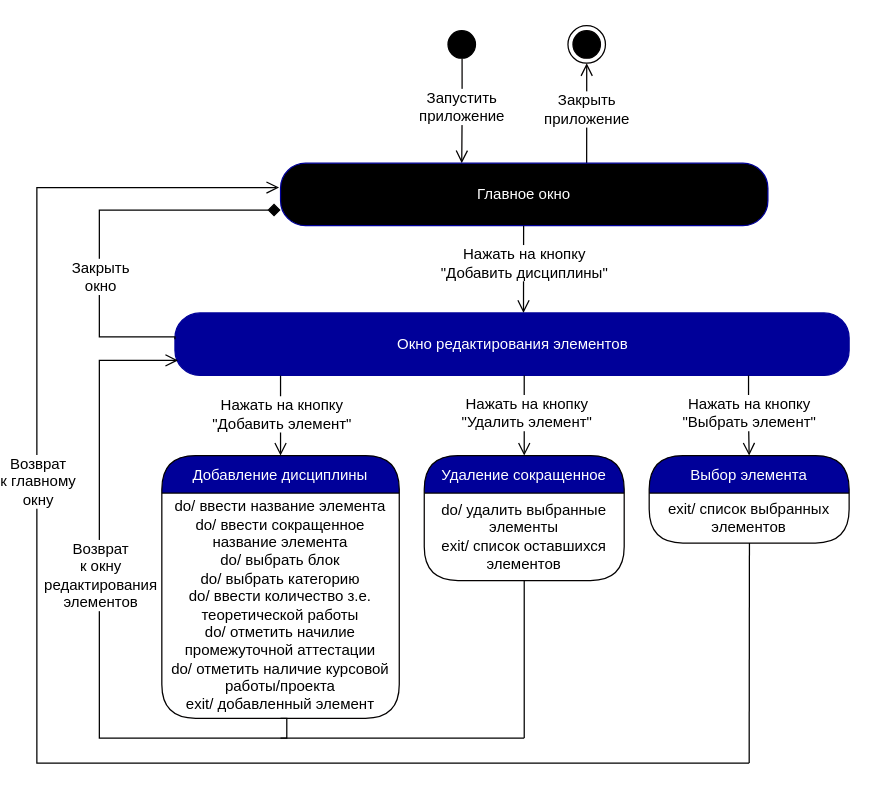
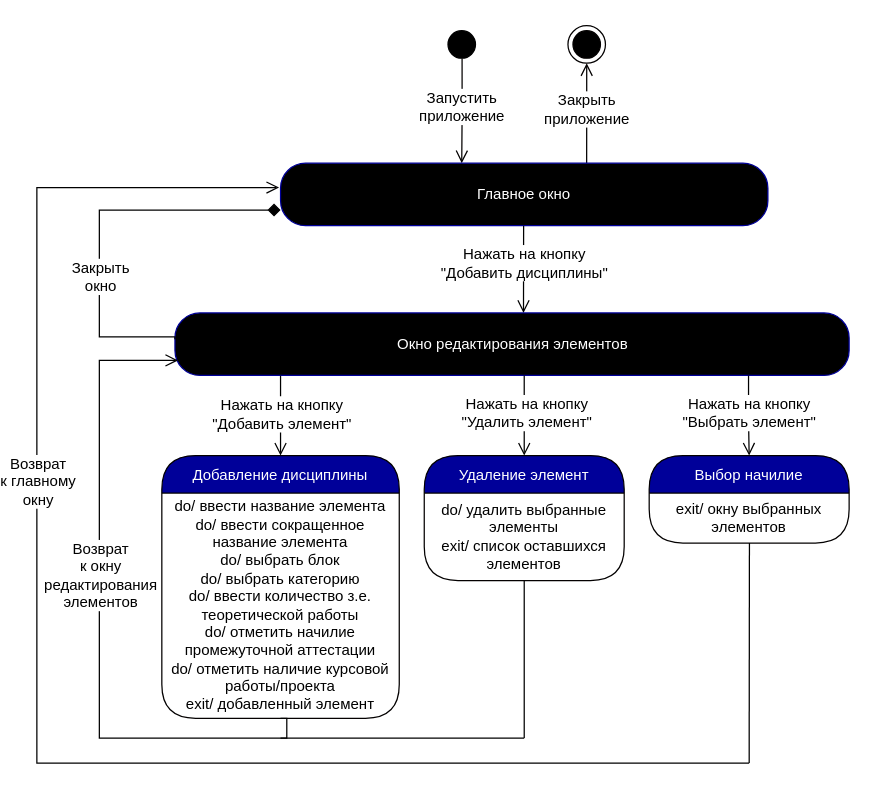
(512, 344) -> (512, 344)
(524, 475) -> (524, 475)
(749, 475) -> (749, 475)
(749, 518) -> (749, 518)
